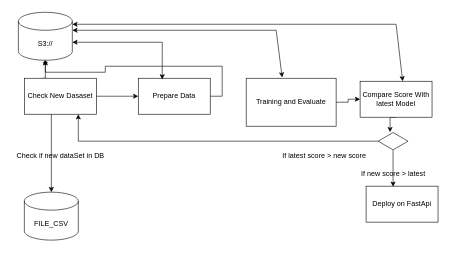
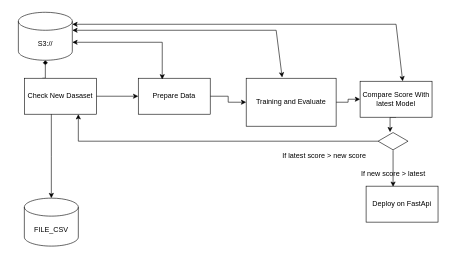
(148, 66) -> (227, 96)
(60, 156) -> none
(51, 216) -> (51, 222)
